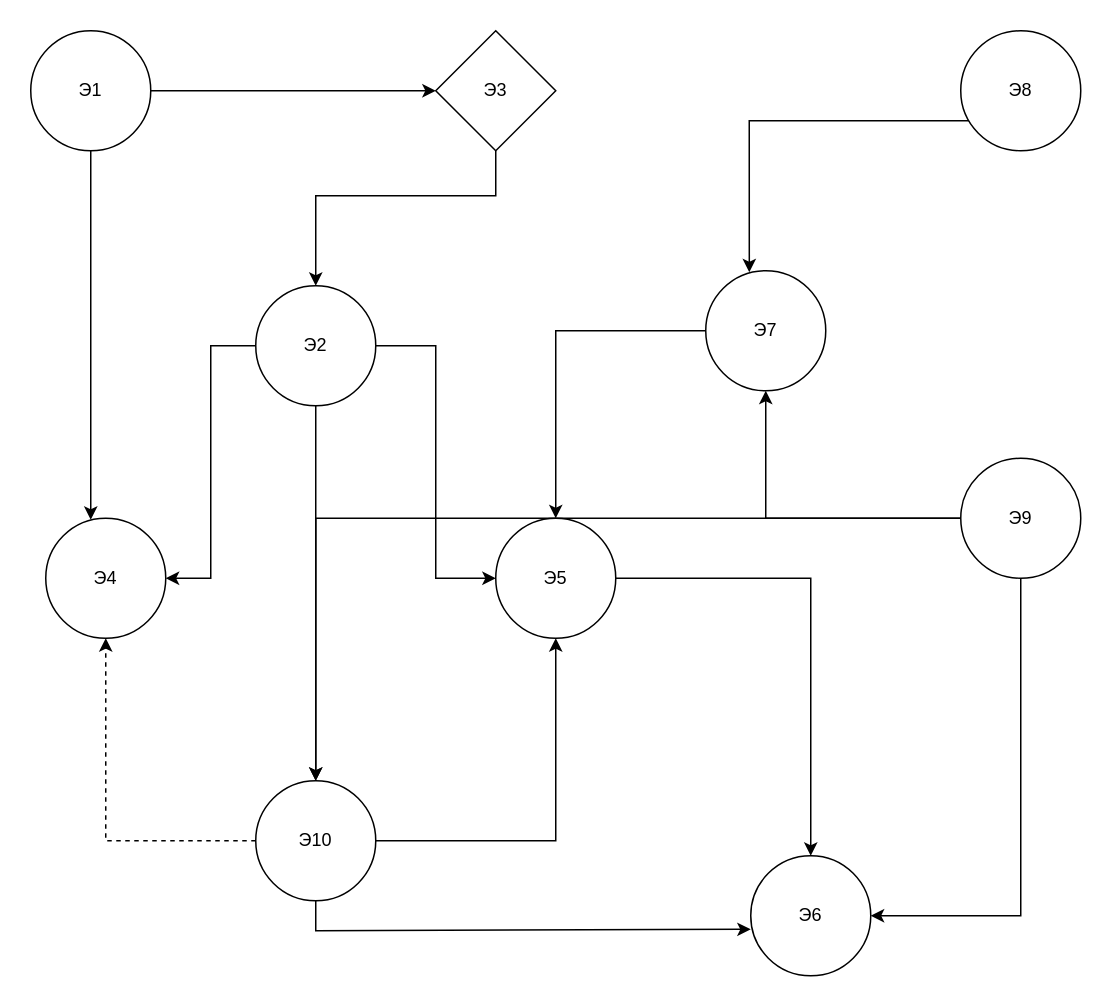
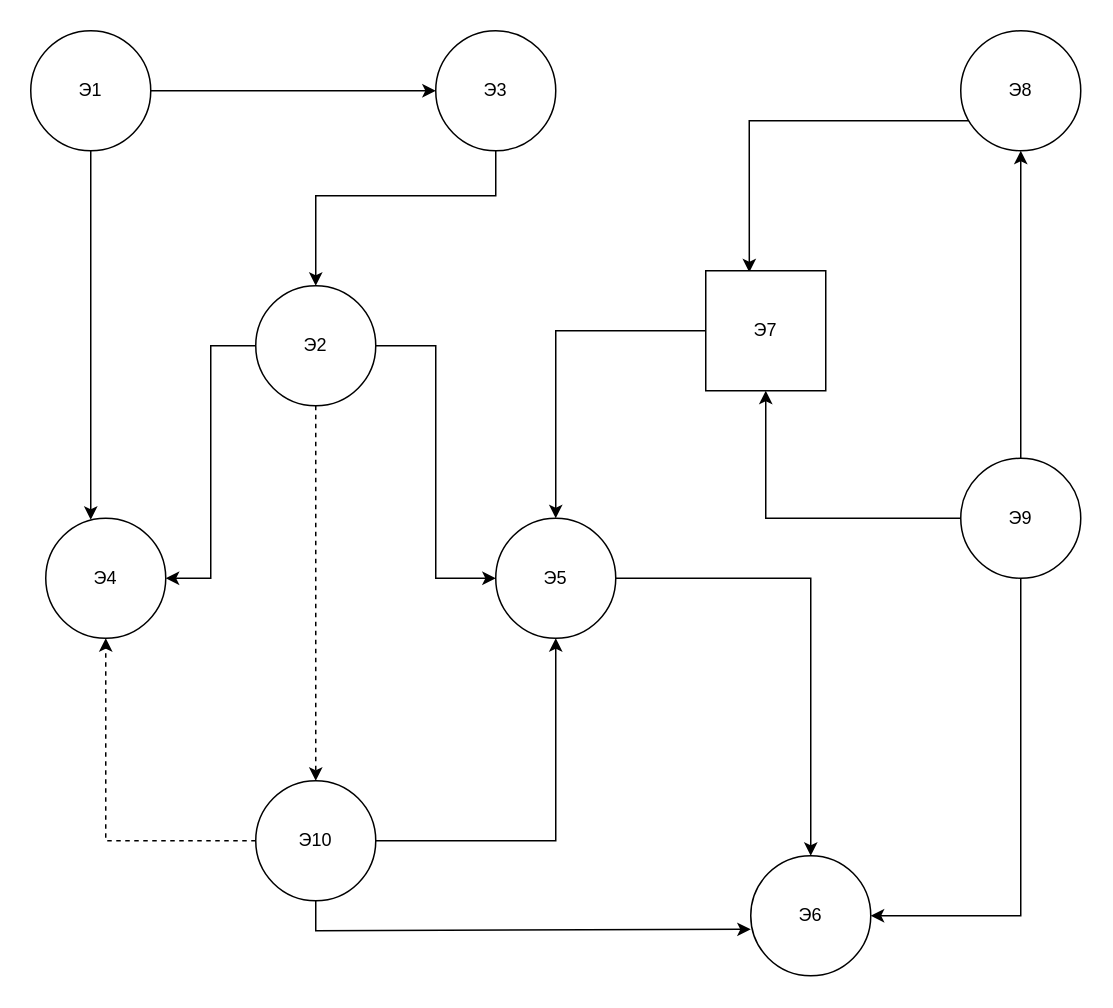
(496, 91) -> (496, 91)
(766, 331) -> (766, 331)
(316, 461) -> (316, 461)
(433, 518) -> (1021, 310)
